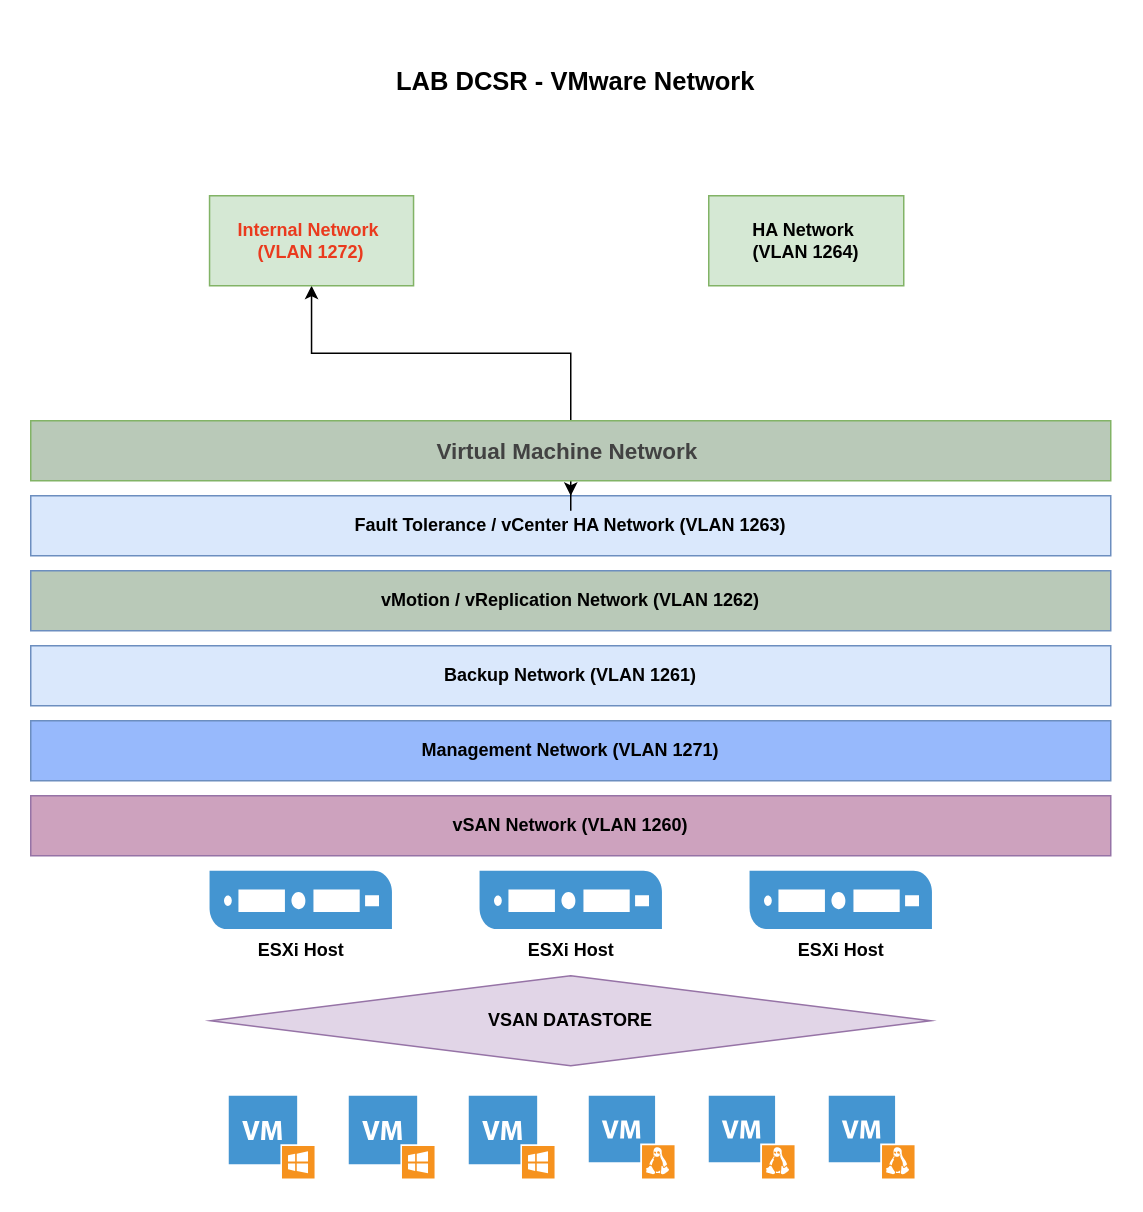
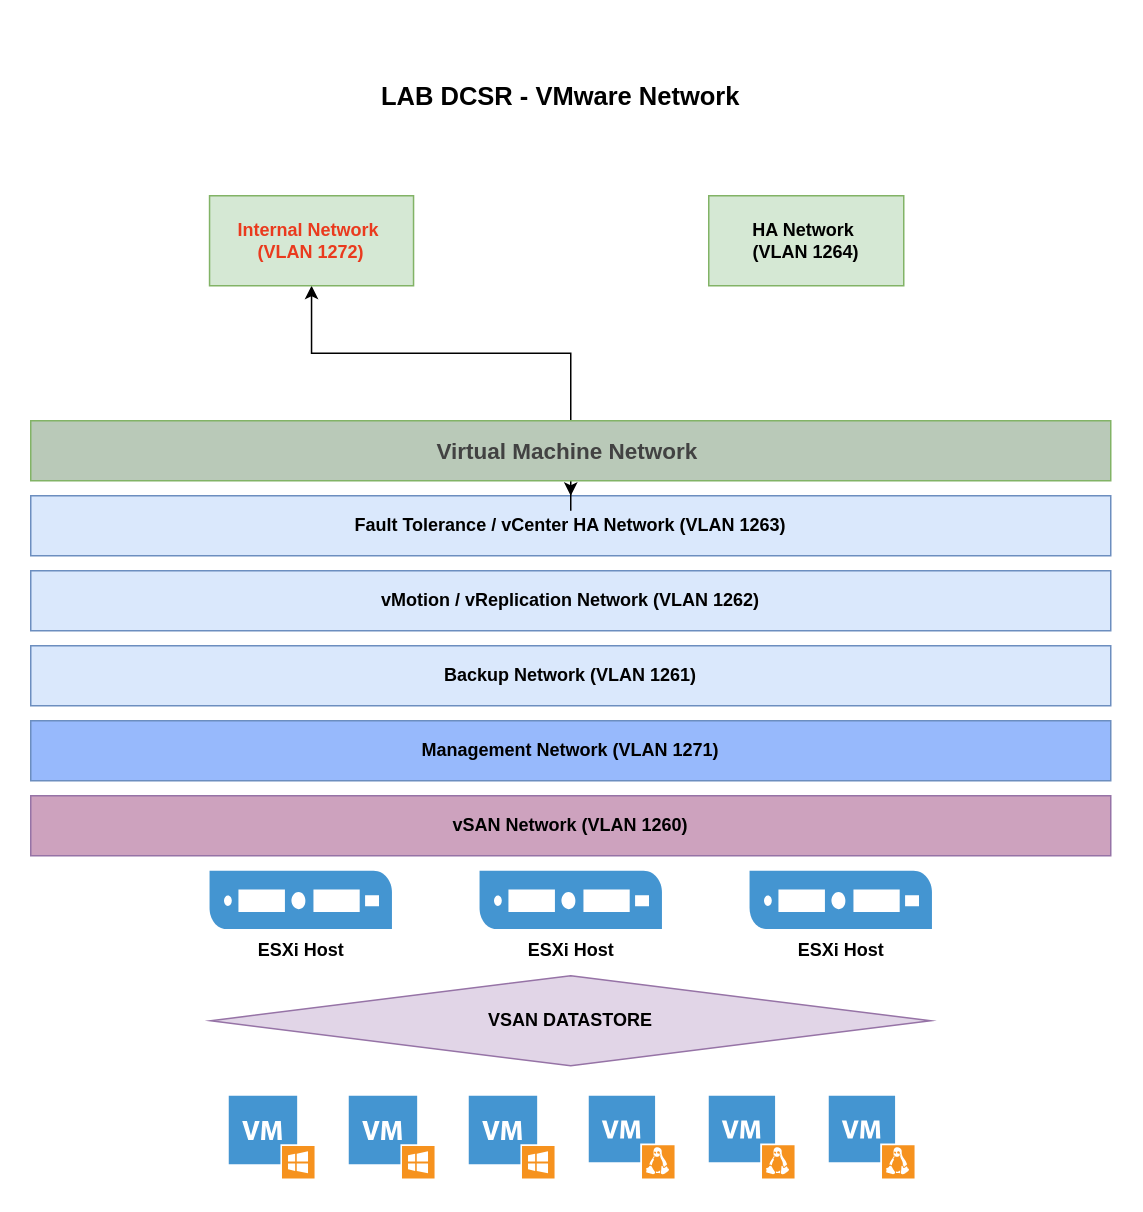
(576, 83) -> (561, 98)
(571, 601) -> (571, 601)
